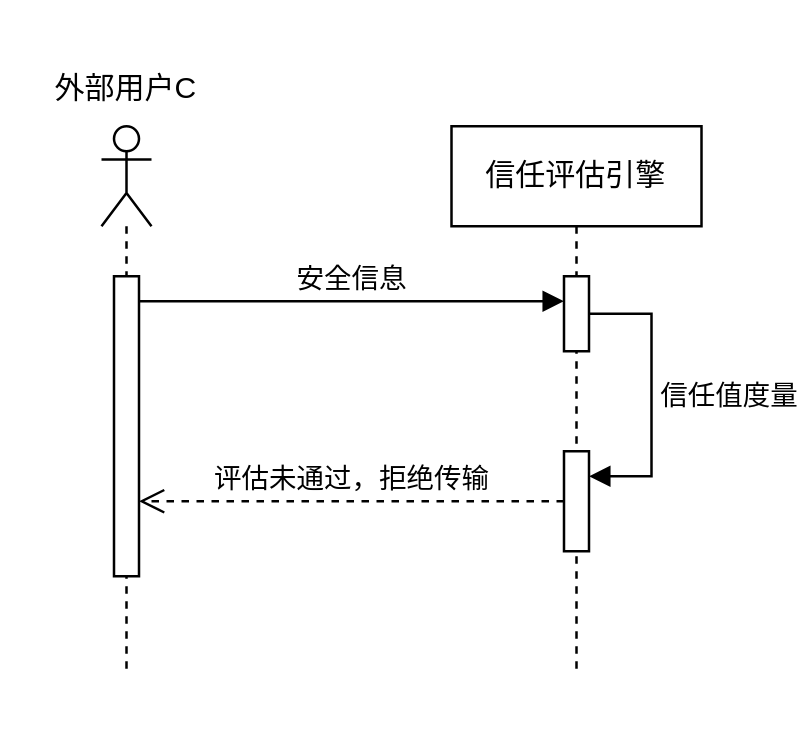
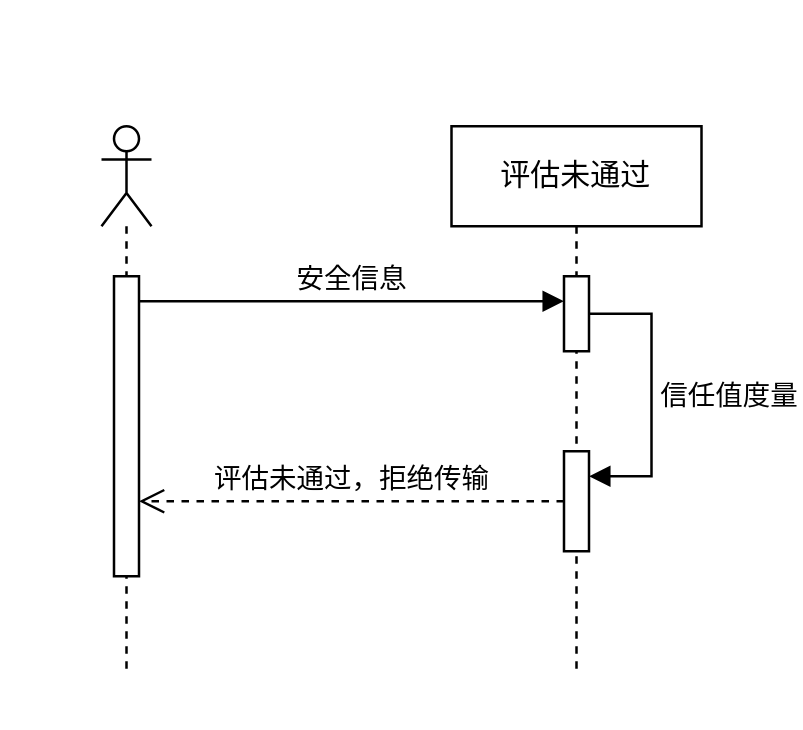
(126, 89) -> none
(576, 176) -> (576, 176)
